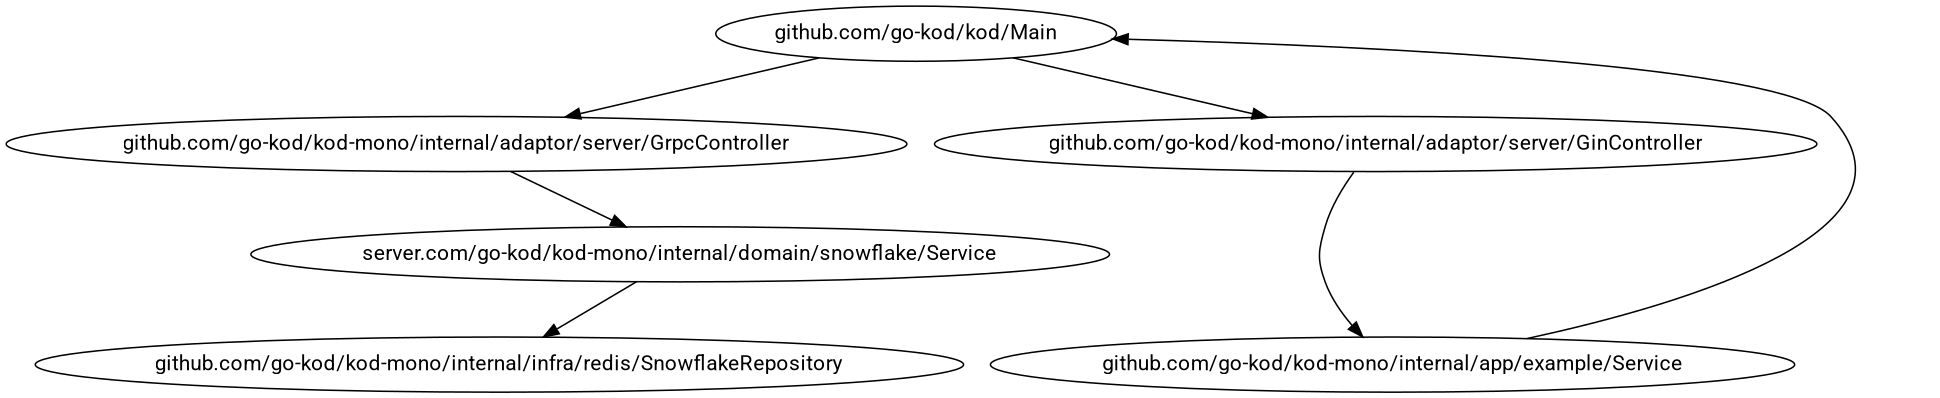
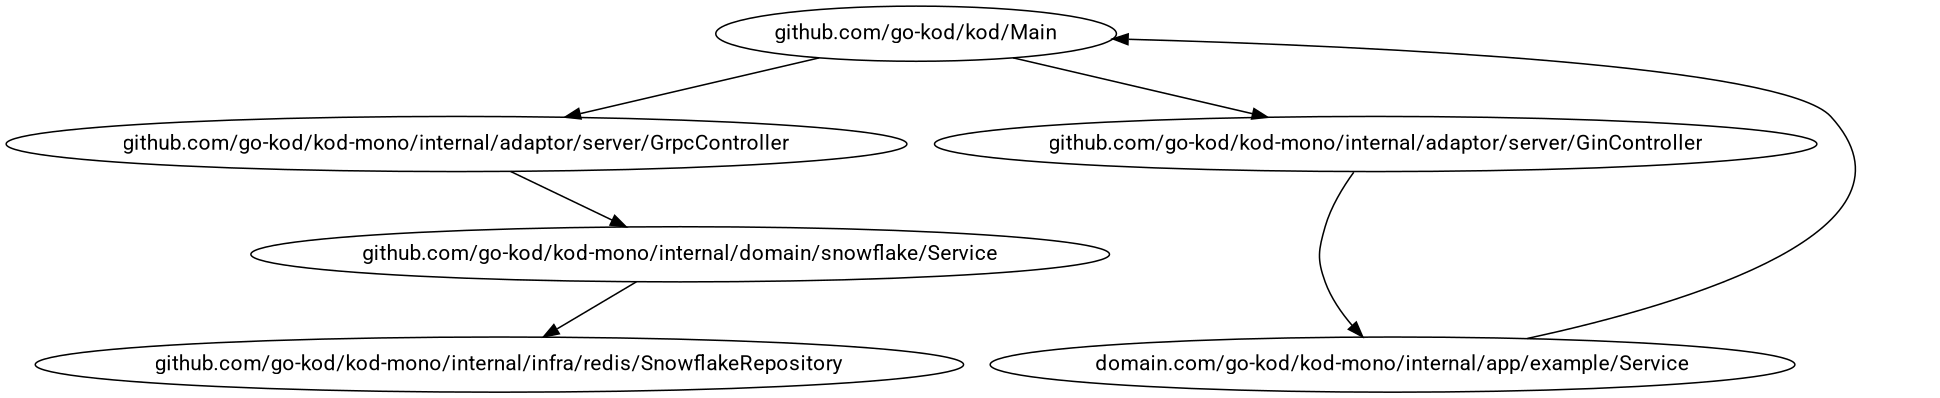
(680, 254) -> (680, 254)
(1393, 365) -> (1393, 365)
